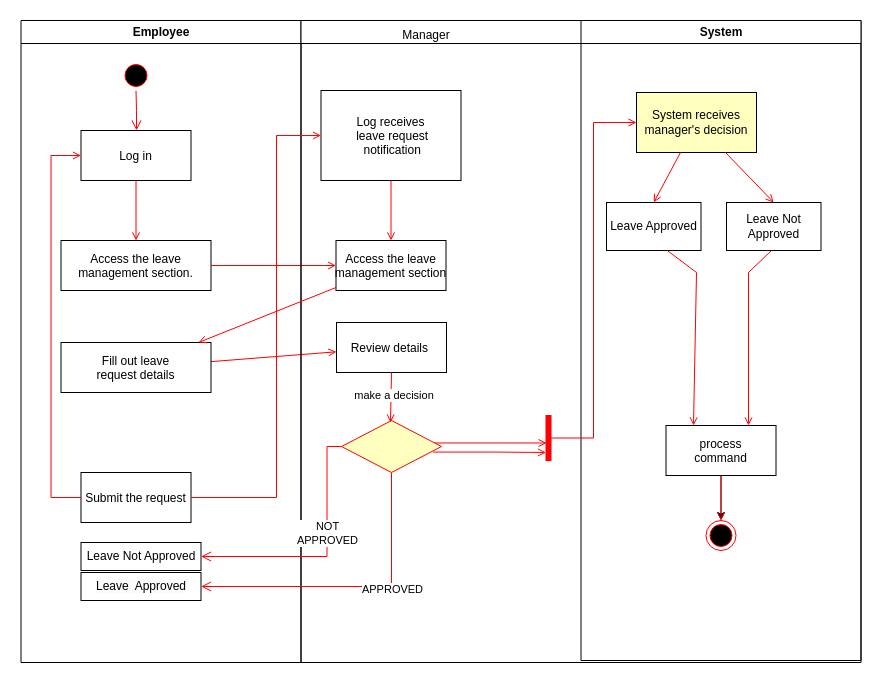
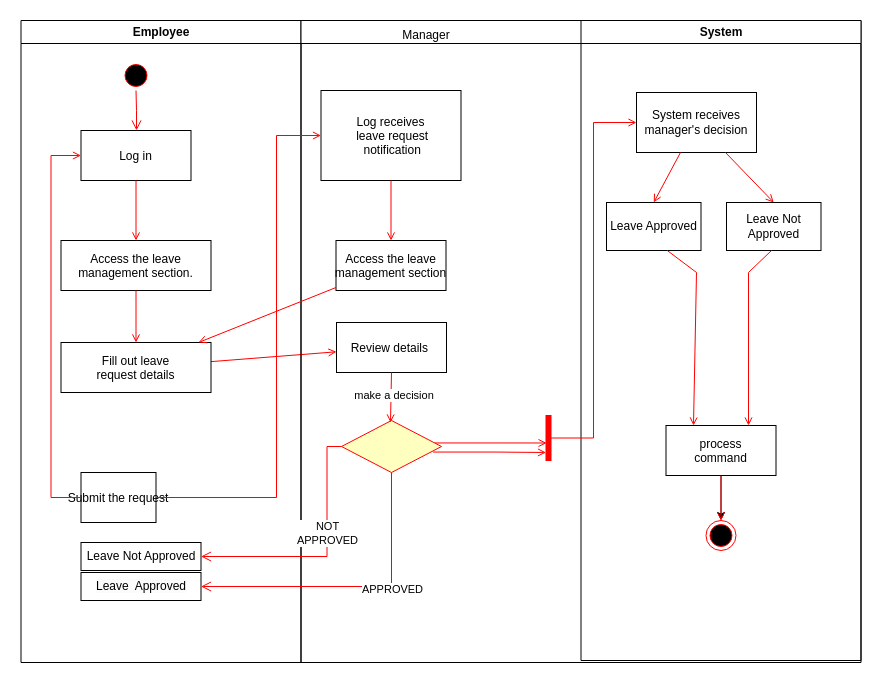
(697, 123) -> (697, 123)
(272, 266) -> (136, 315)
(136, 498) -> (119, 498)
